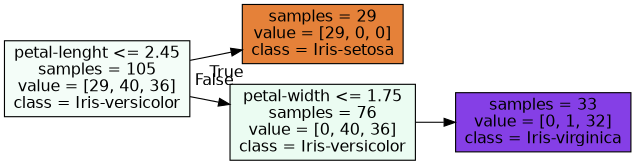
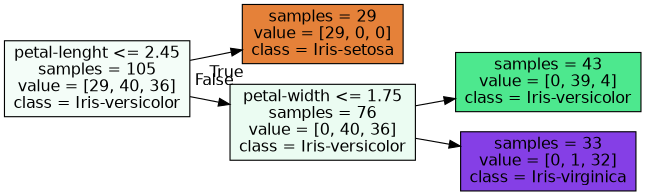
none -> (548, 82)
